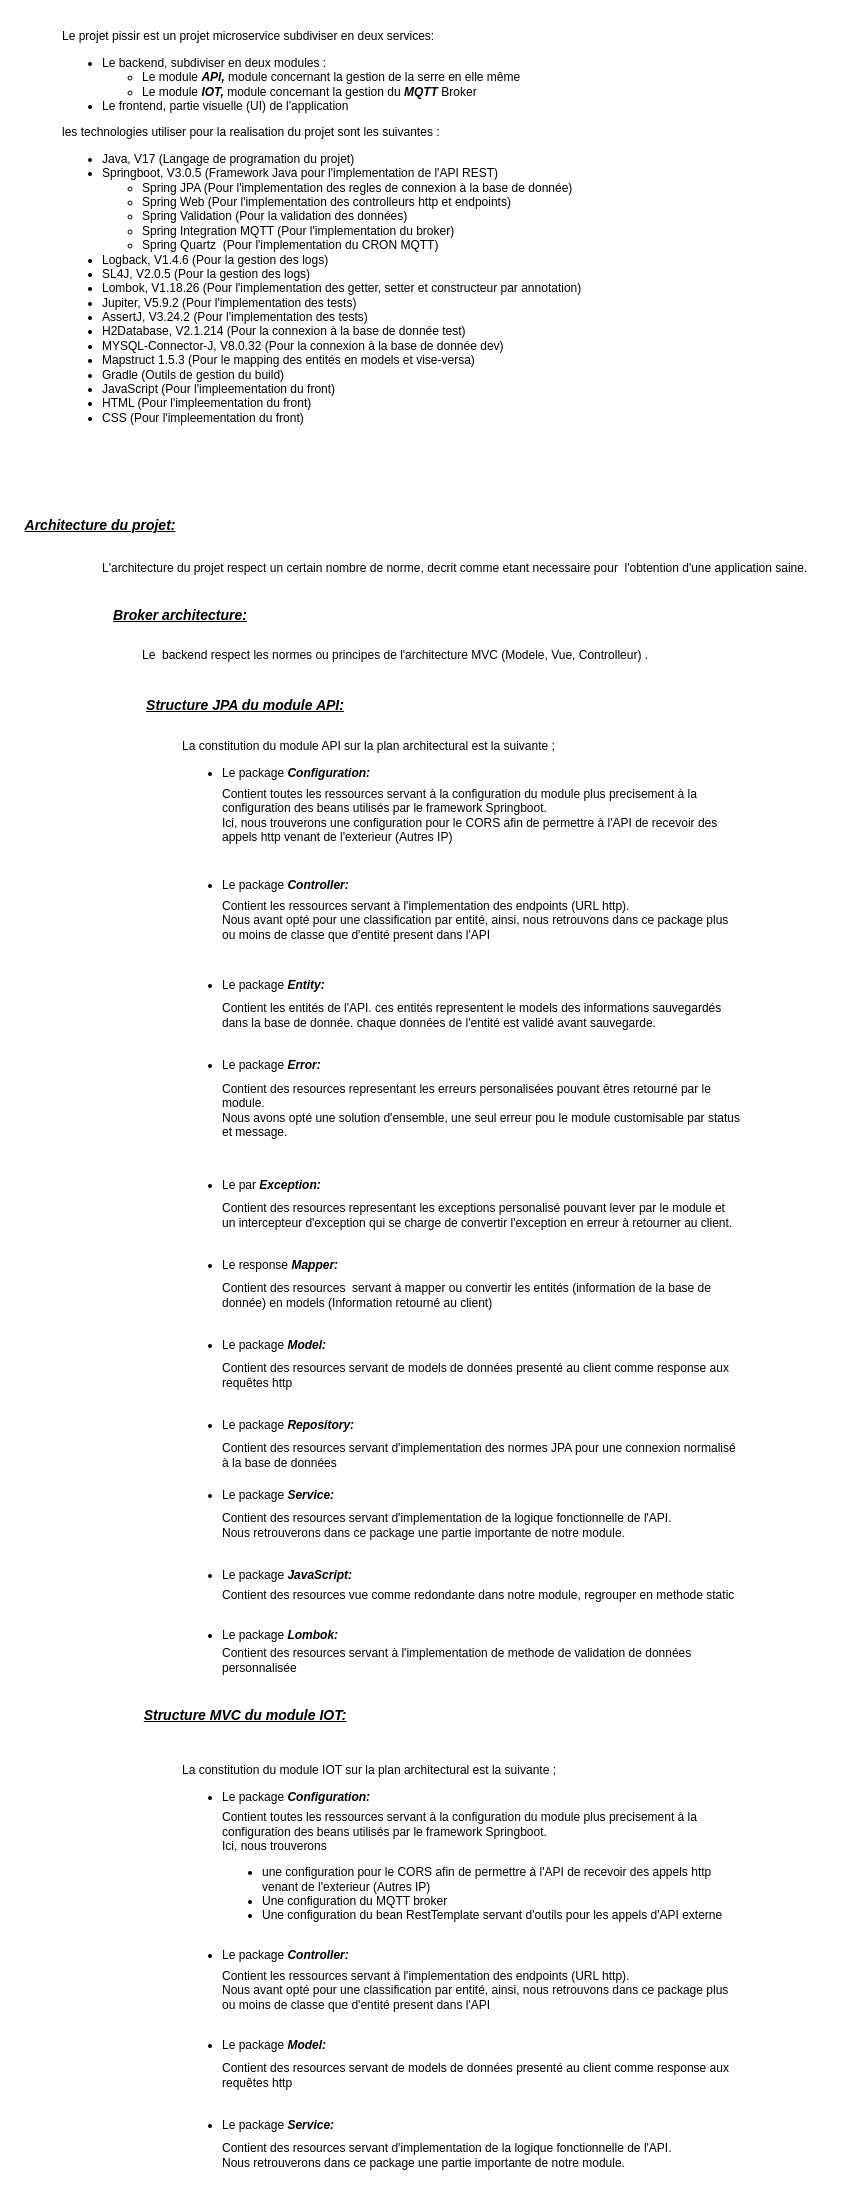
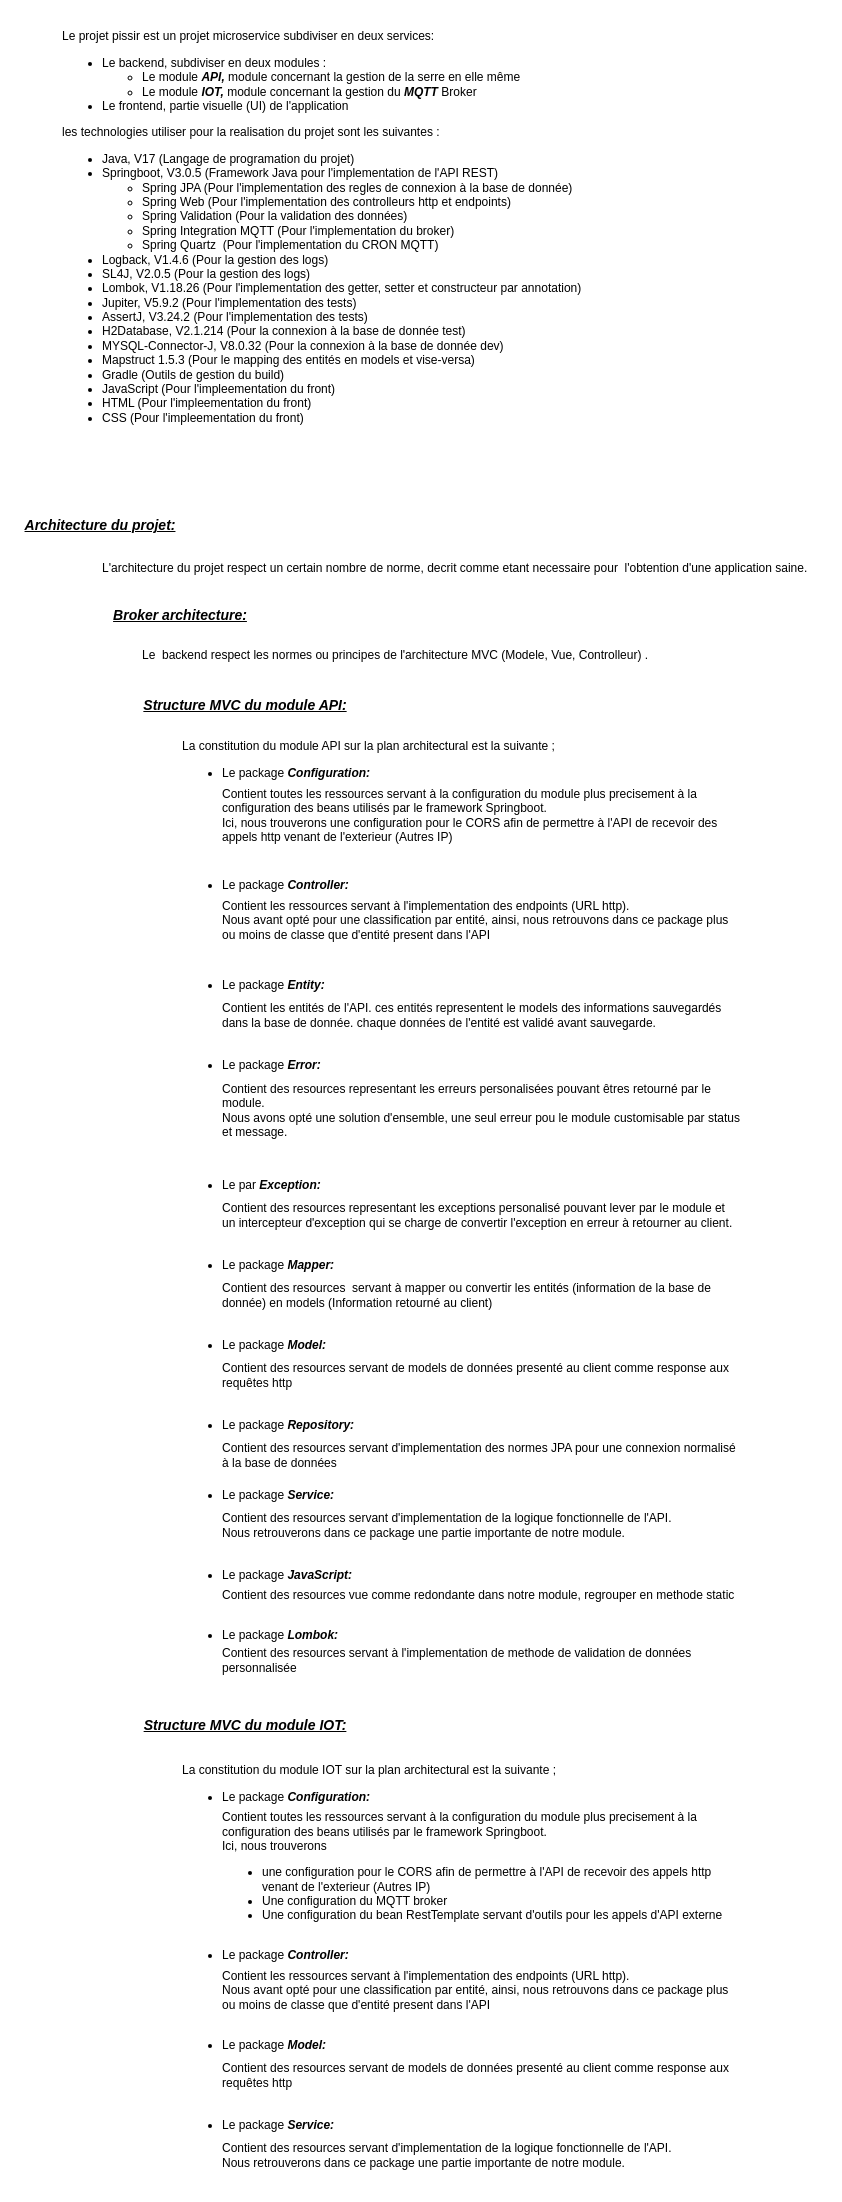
(246, 706) -> (246, 706)
(242, 1266) -> (238, 1266)
(246, 1716) -> (246, 1726)
